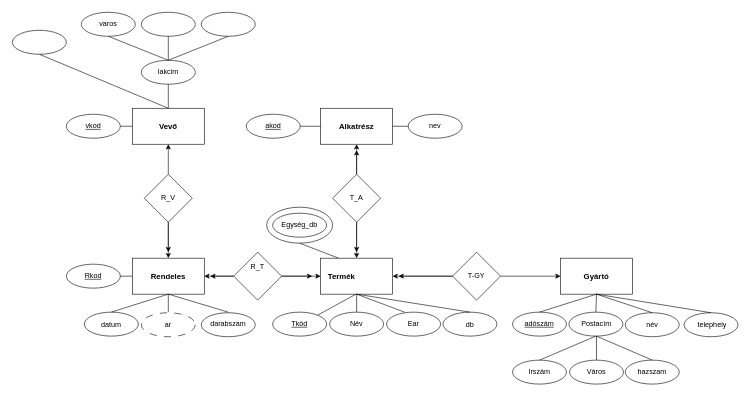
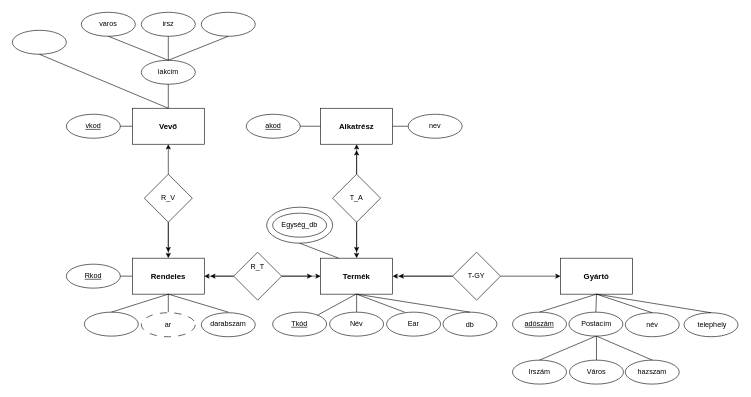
none -> (168, 24)
(342, 276) -> (357, 276)
(111, 325) -> none
